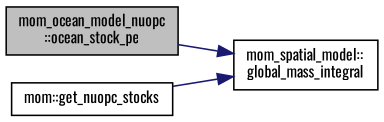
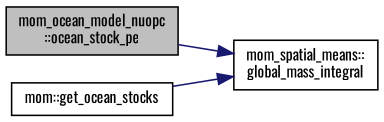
(306, 65) -> (306, 65)
(92, 99) -> (92, 99)
